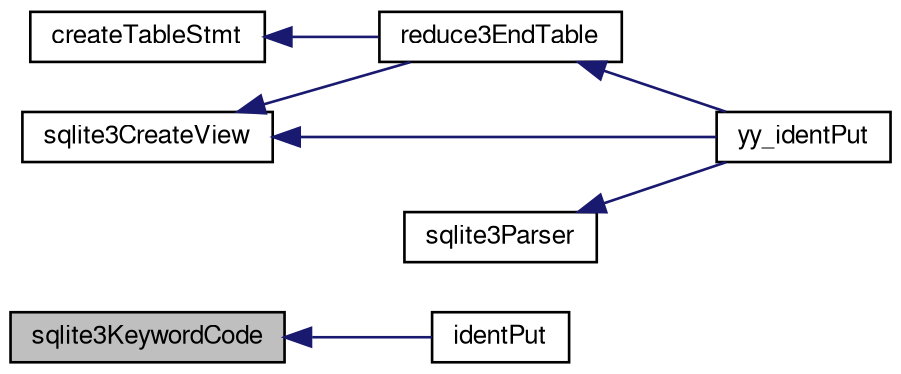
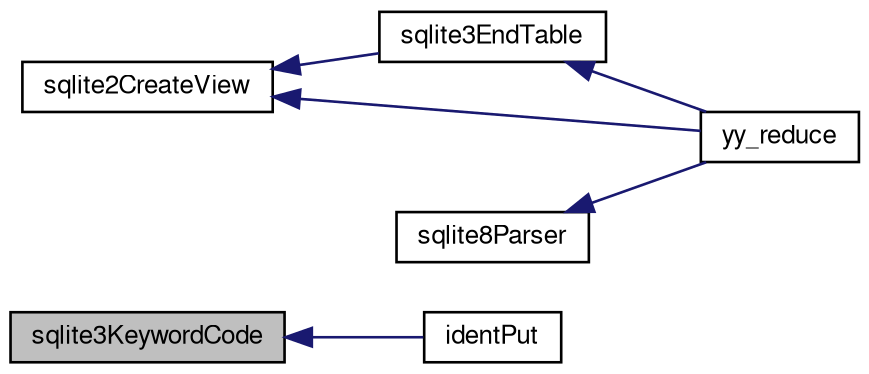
(148, 37) -> none
(501, 37) -> (493, 37)
(148, 137) -> (148, 87)
(804, 137) -> (780, 137)
(501, 237) -> (493, 237)
